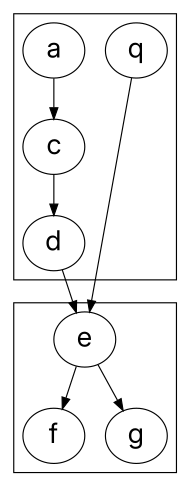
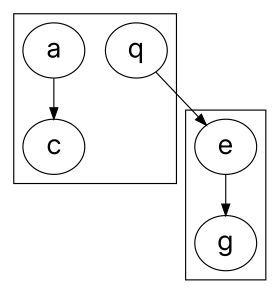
(54, 243) -> none
(54, 436) -> none
